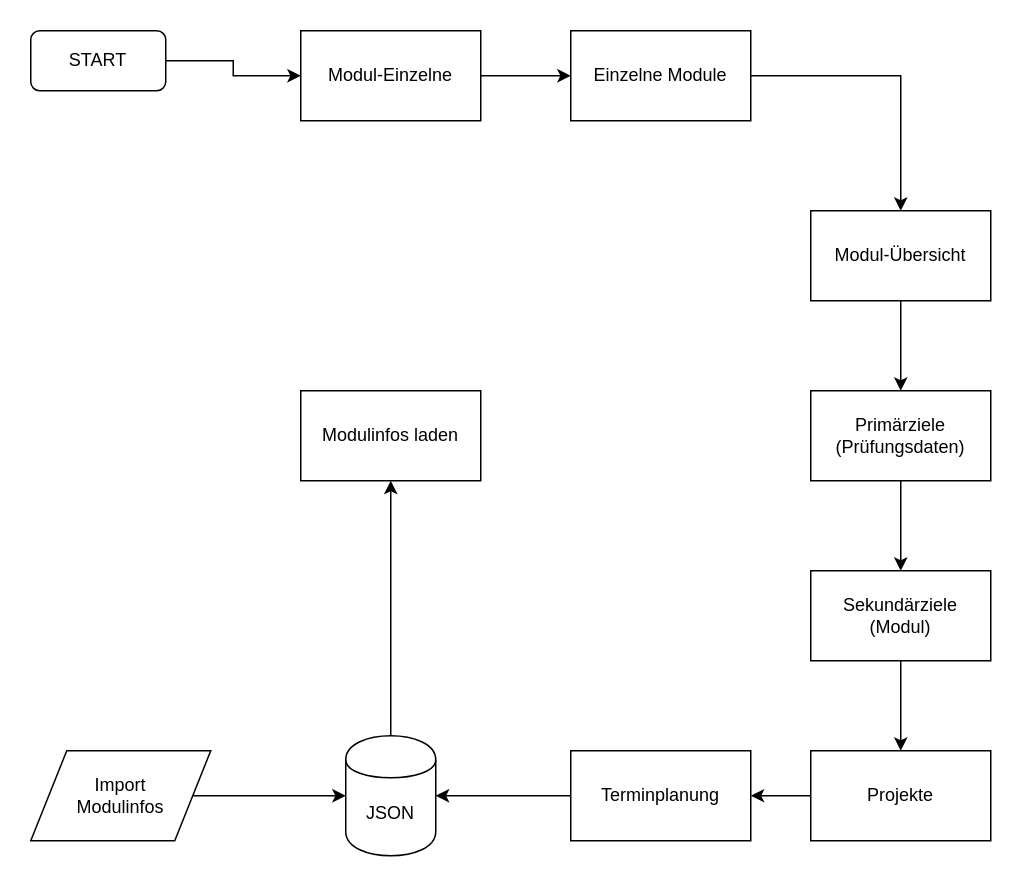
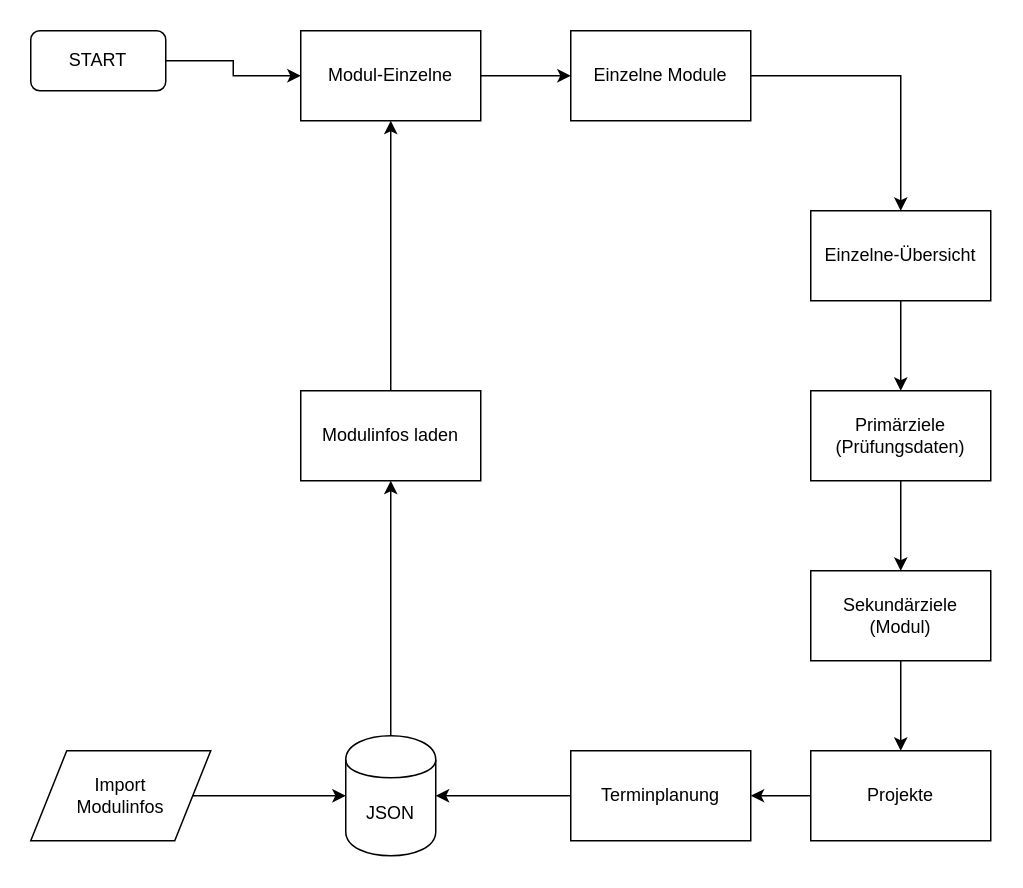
(901, 256) -> (901, 256)
none -> (391, 261)
